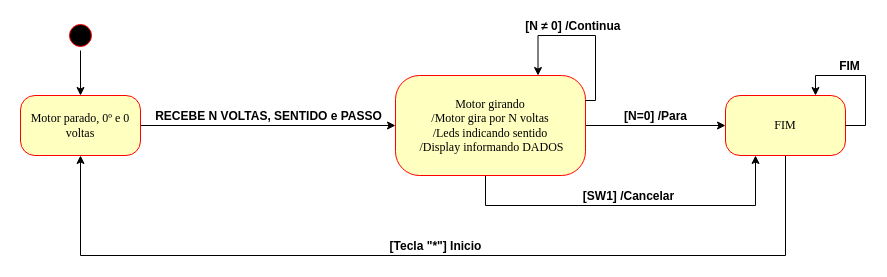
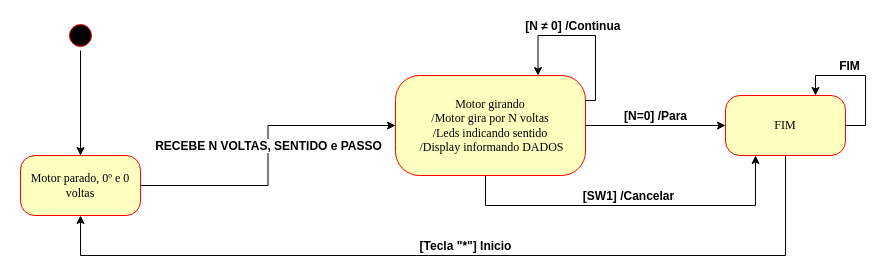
(81, 126) -> (81, 186)
